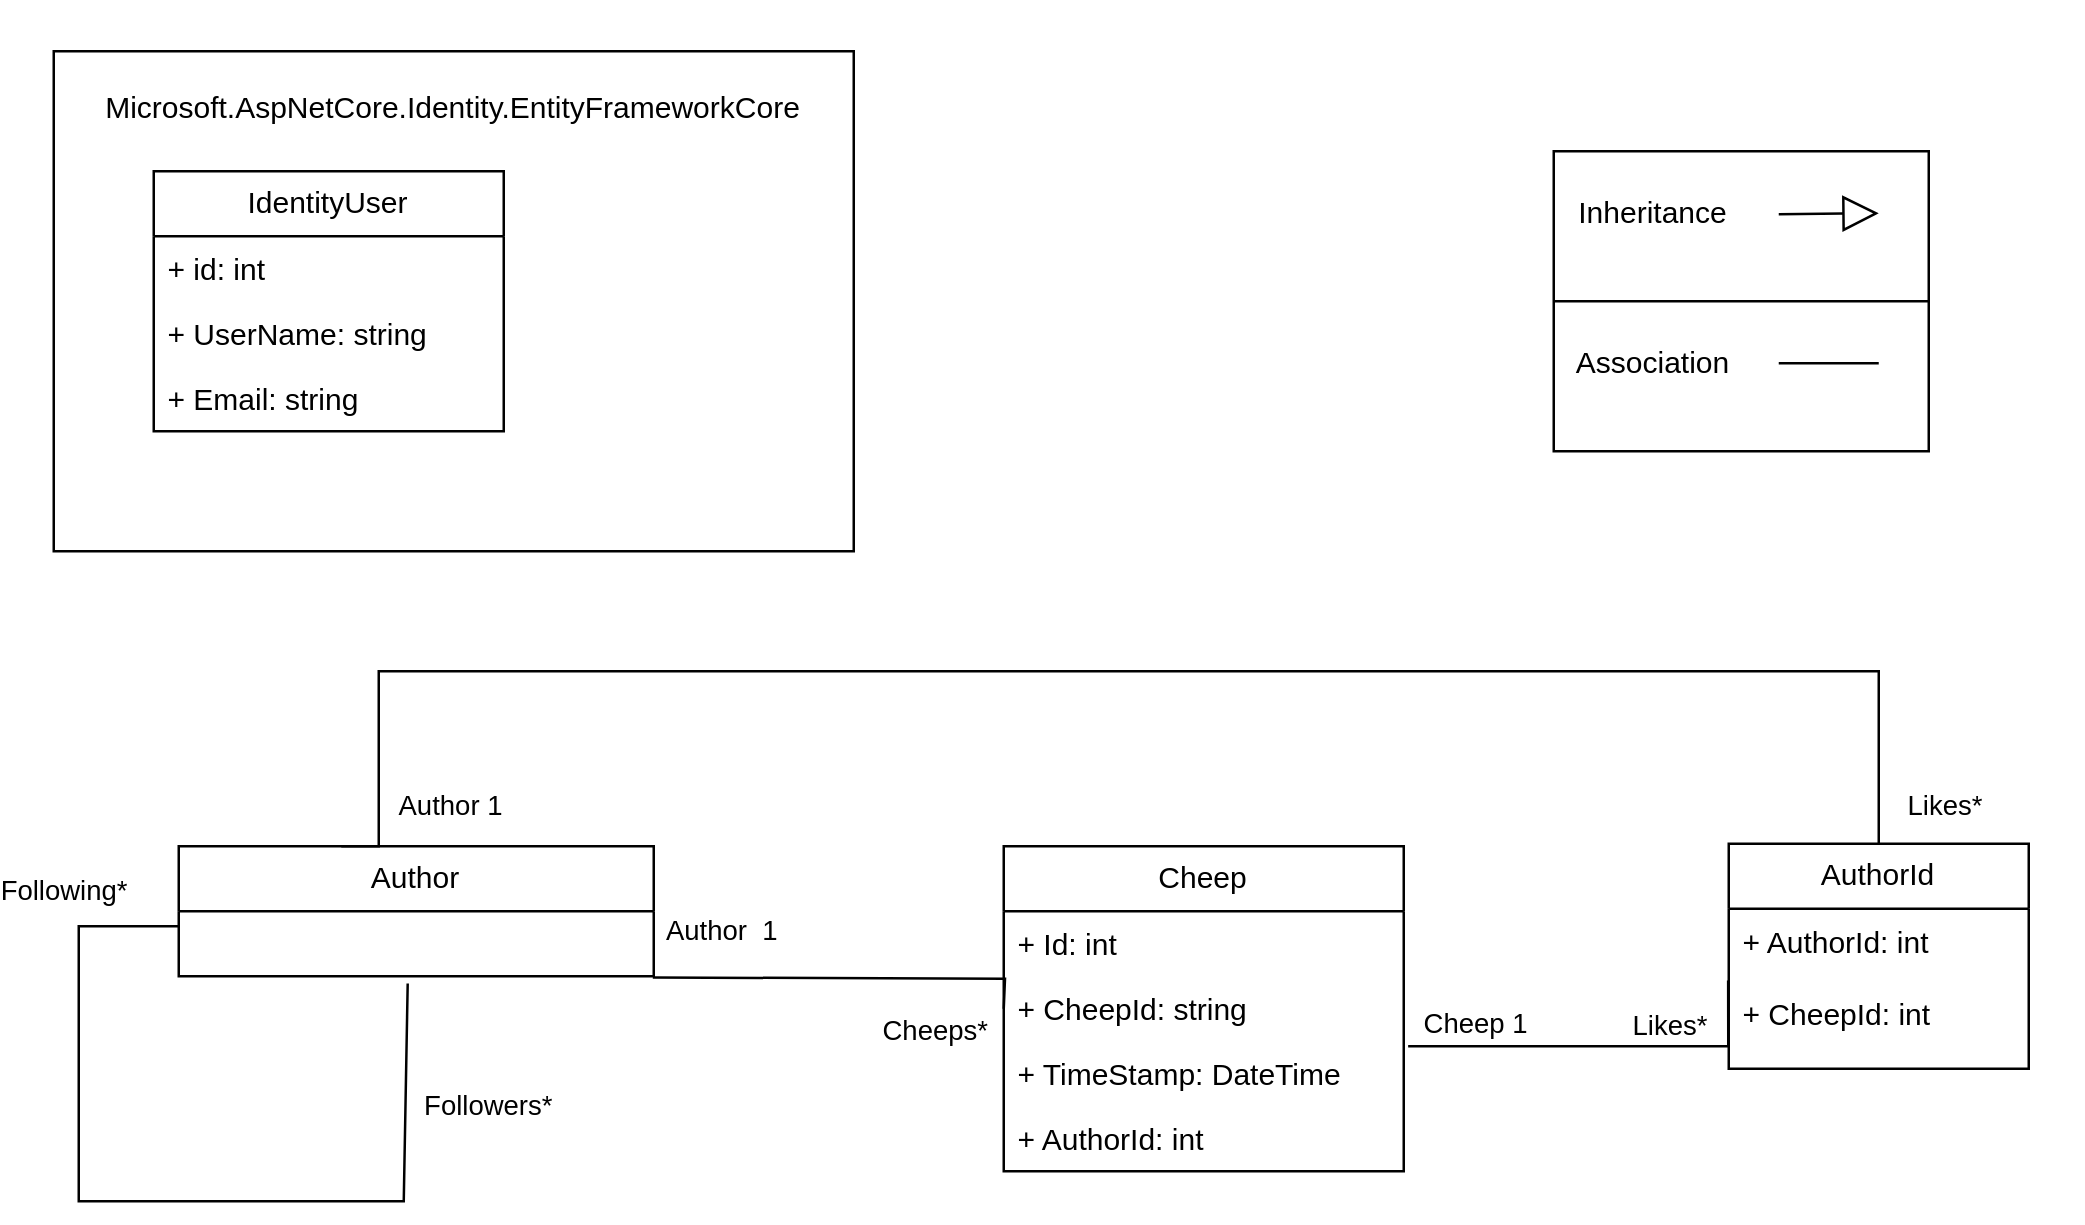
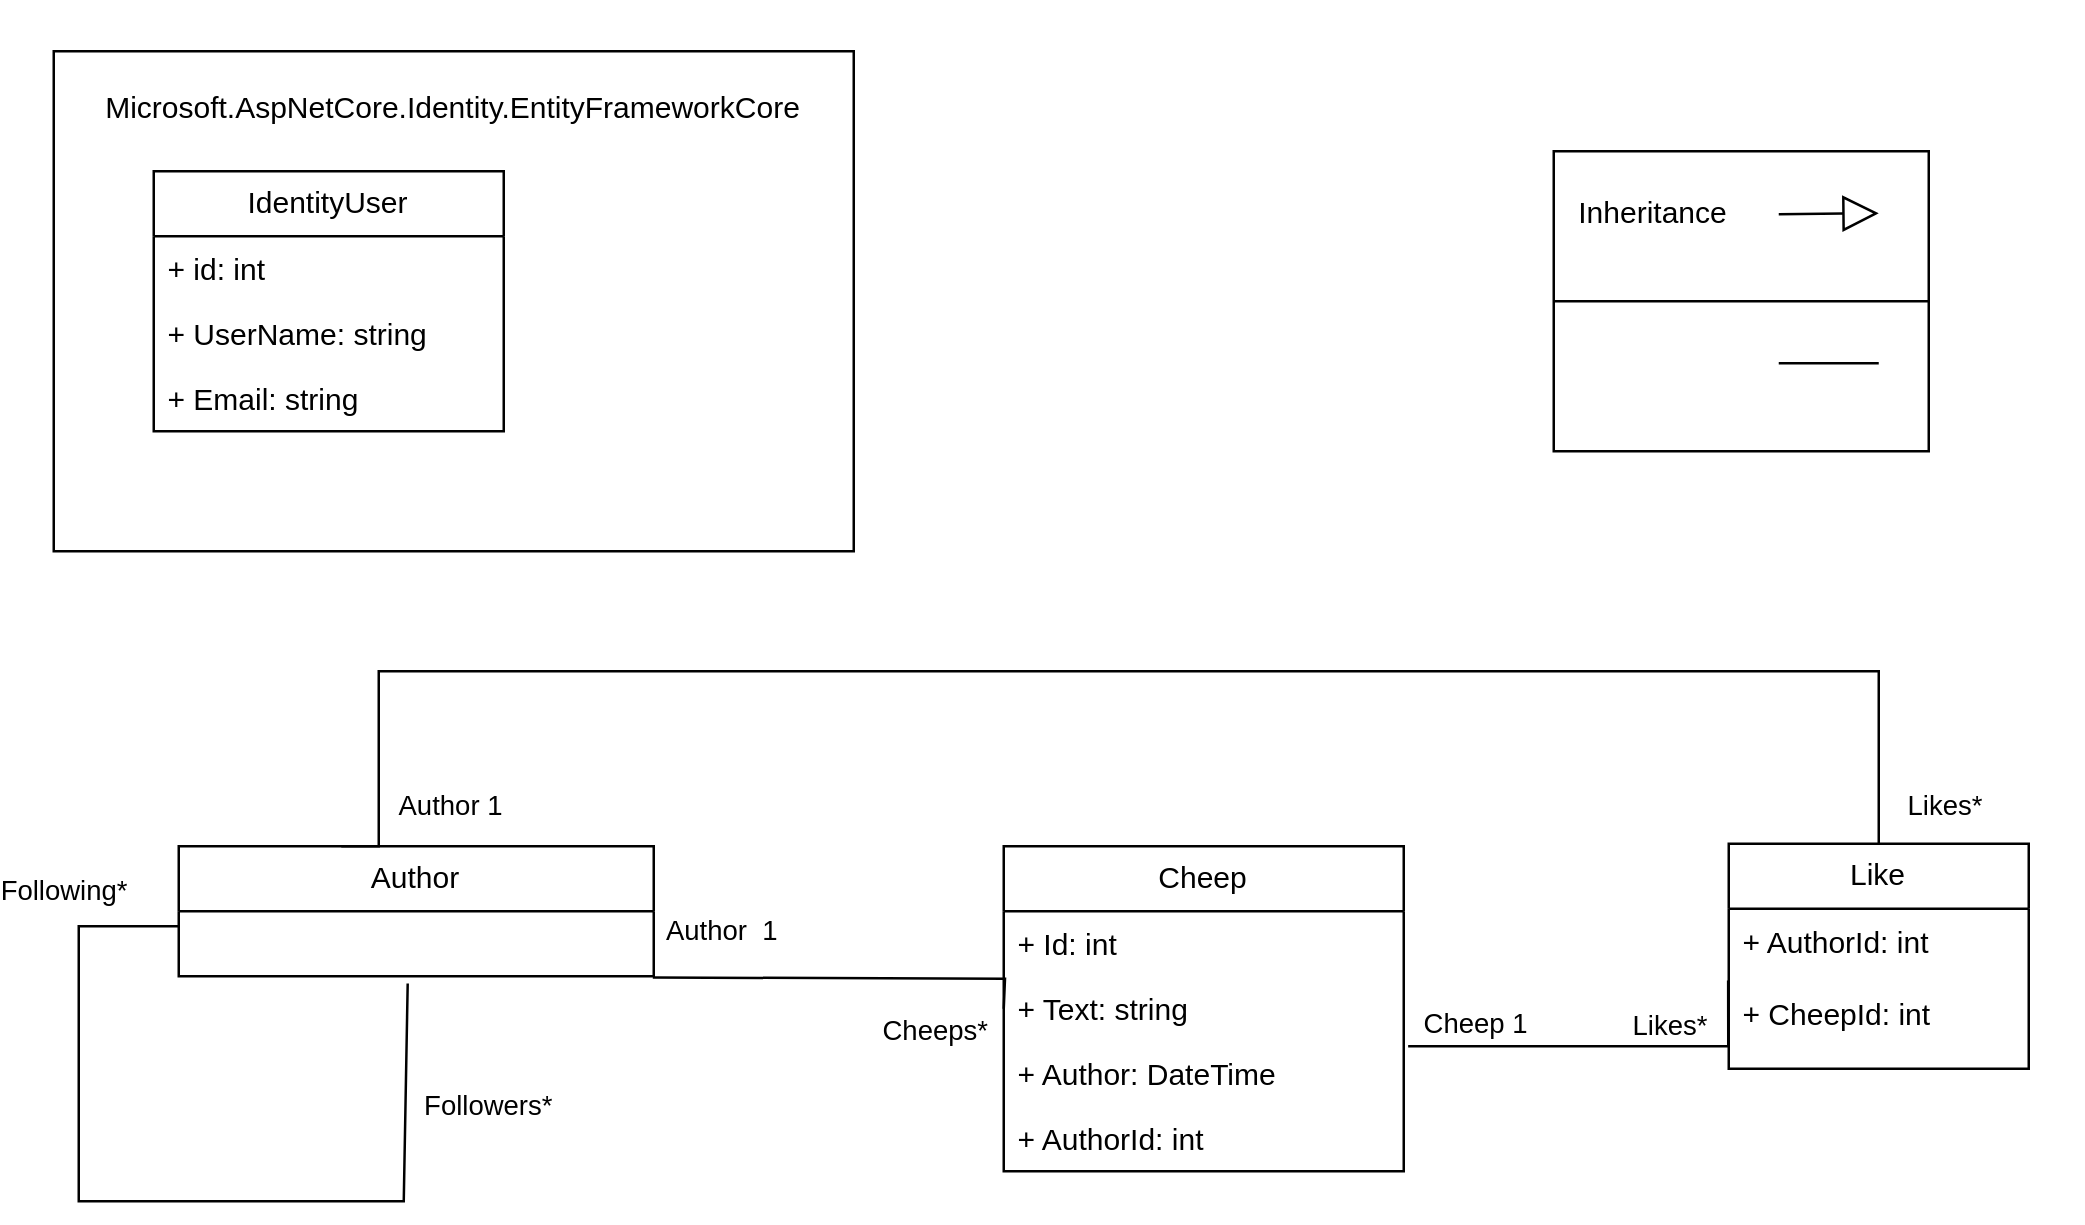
(1654, 364) -> none
(1879, 876) -> (1879, 876)
(1146, 1012) -> (1121, 1012)
(1176, 1077) -> (1154, 1077)
